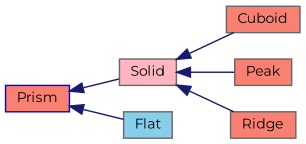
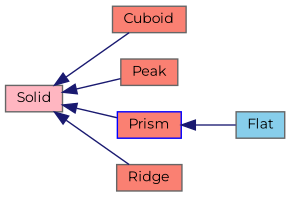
(101, 83) -> (97, 113)
